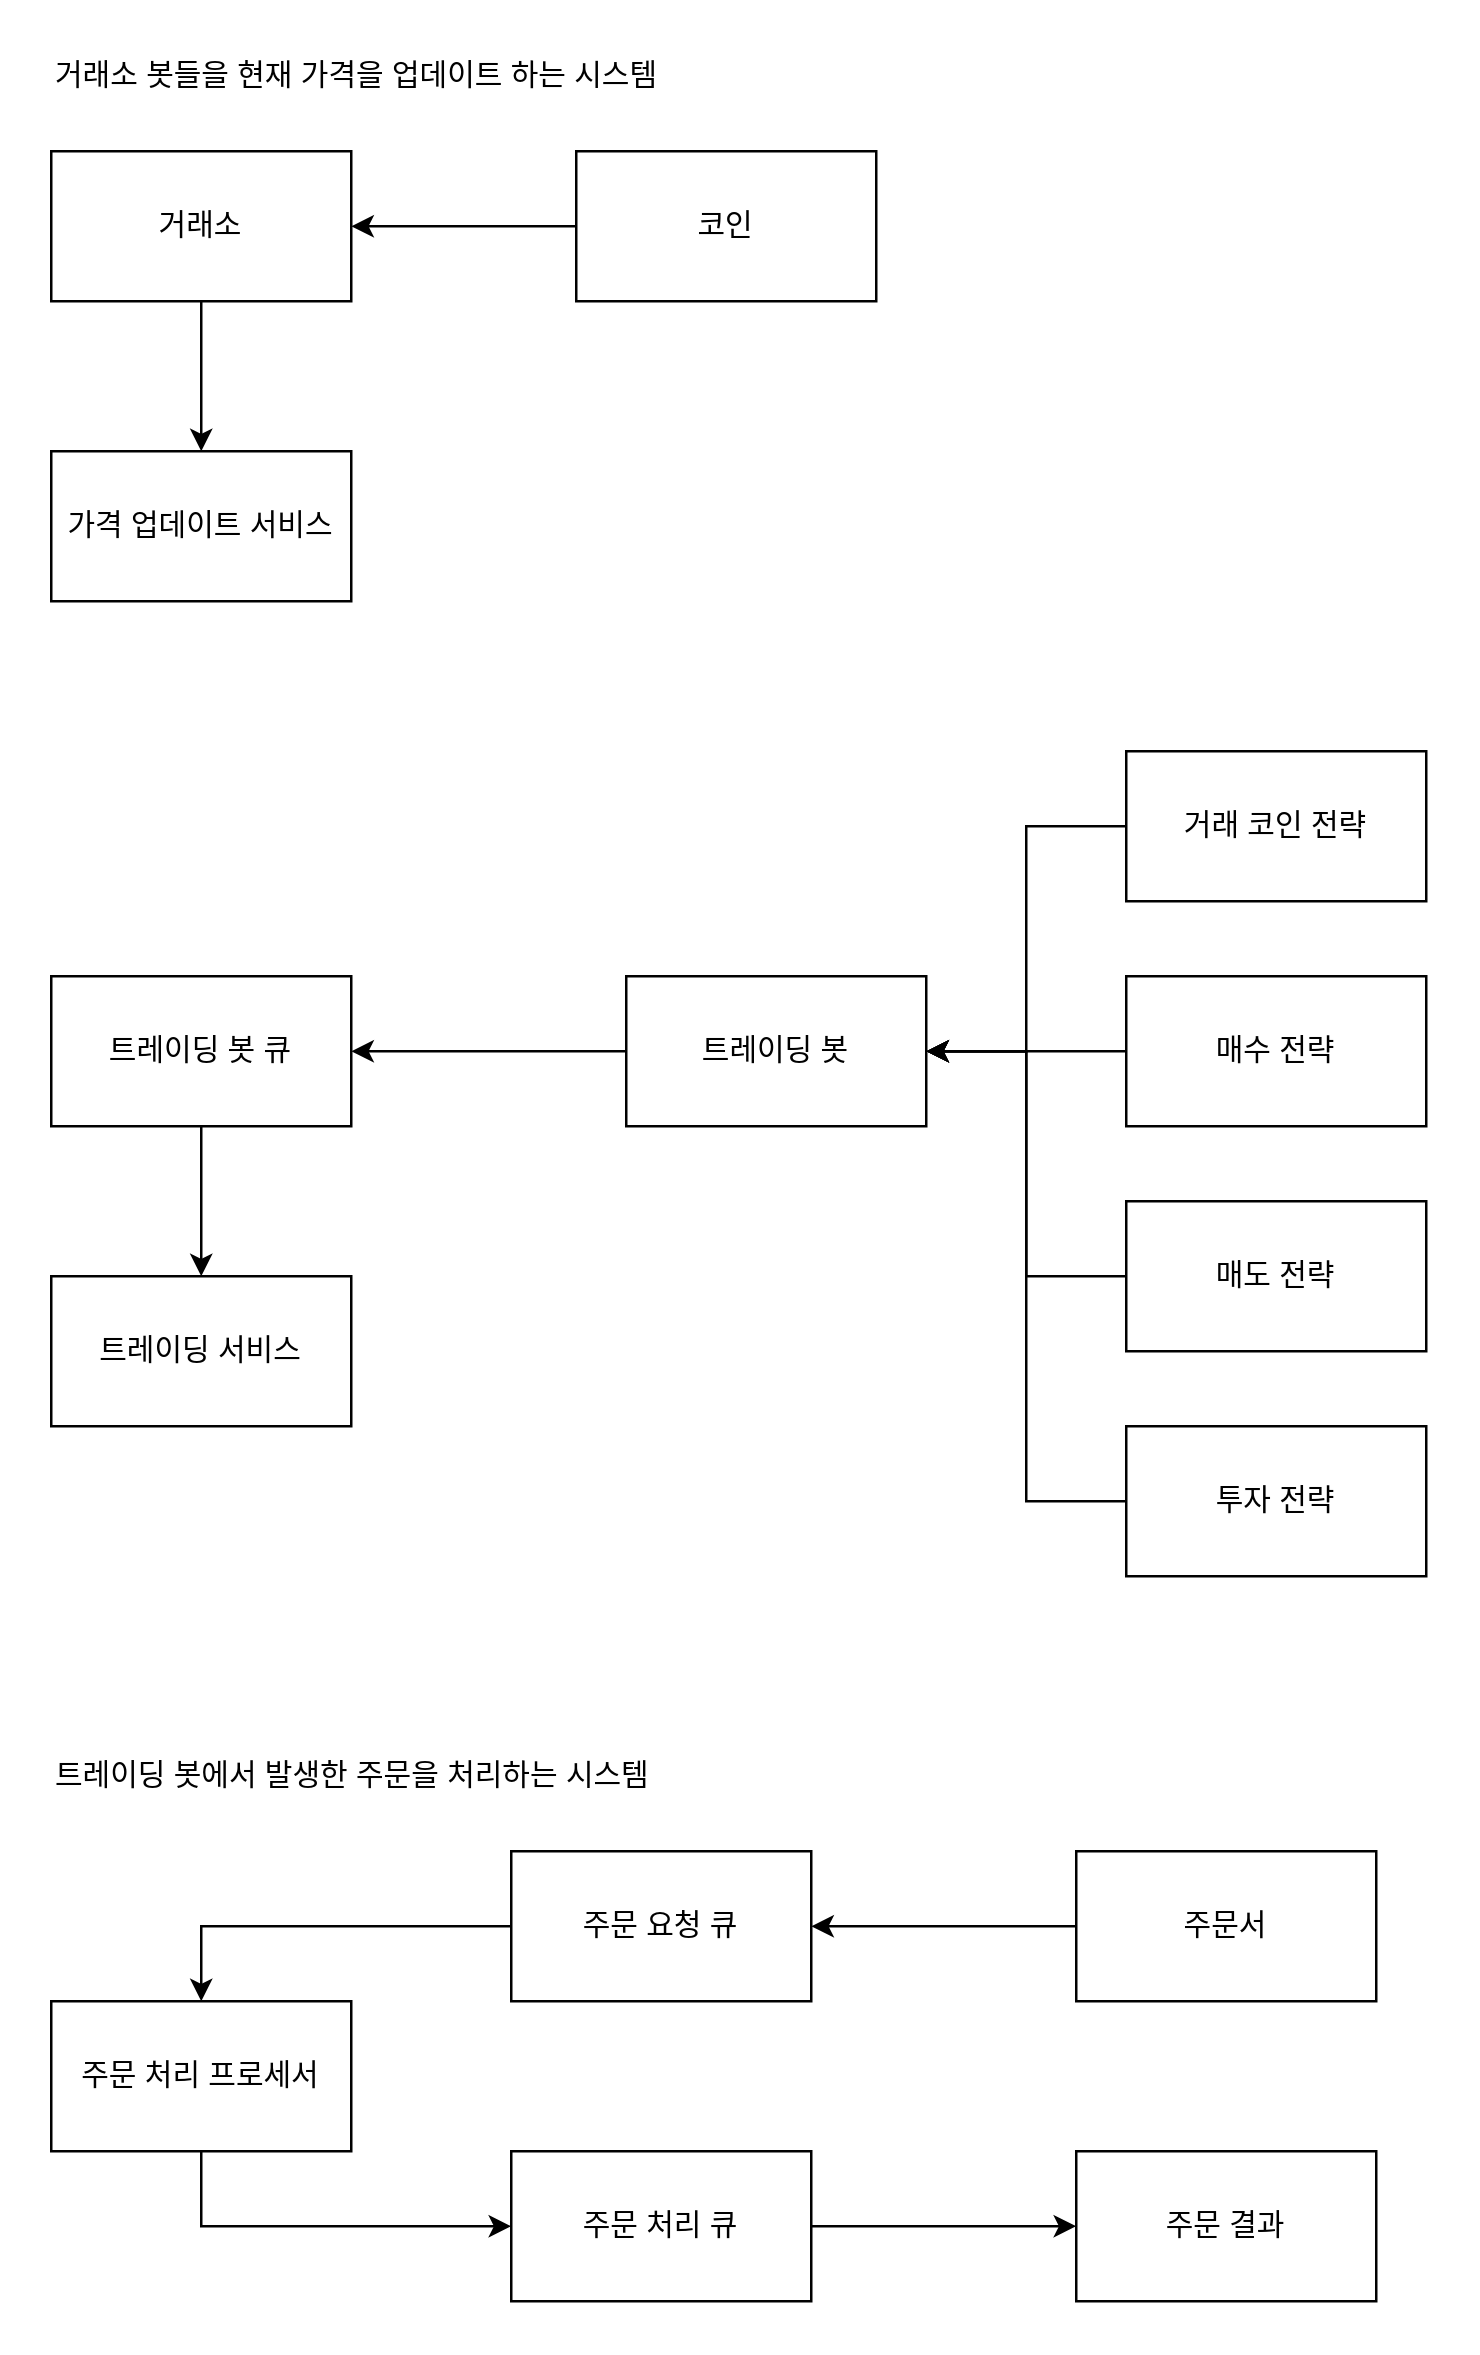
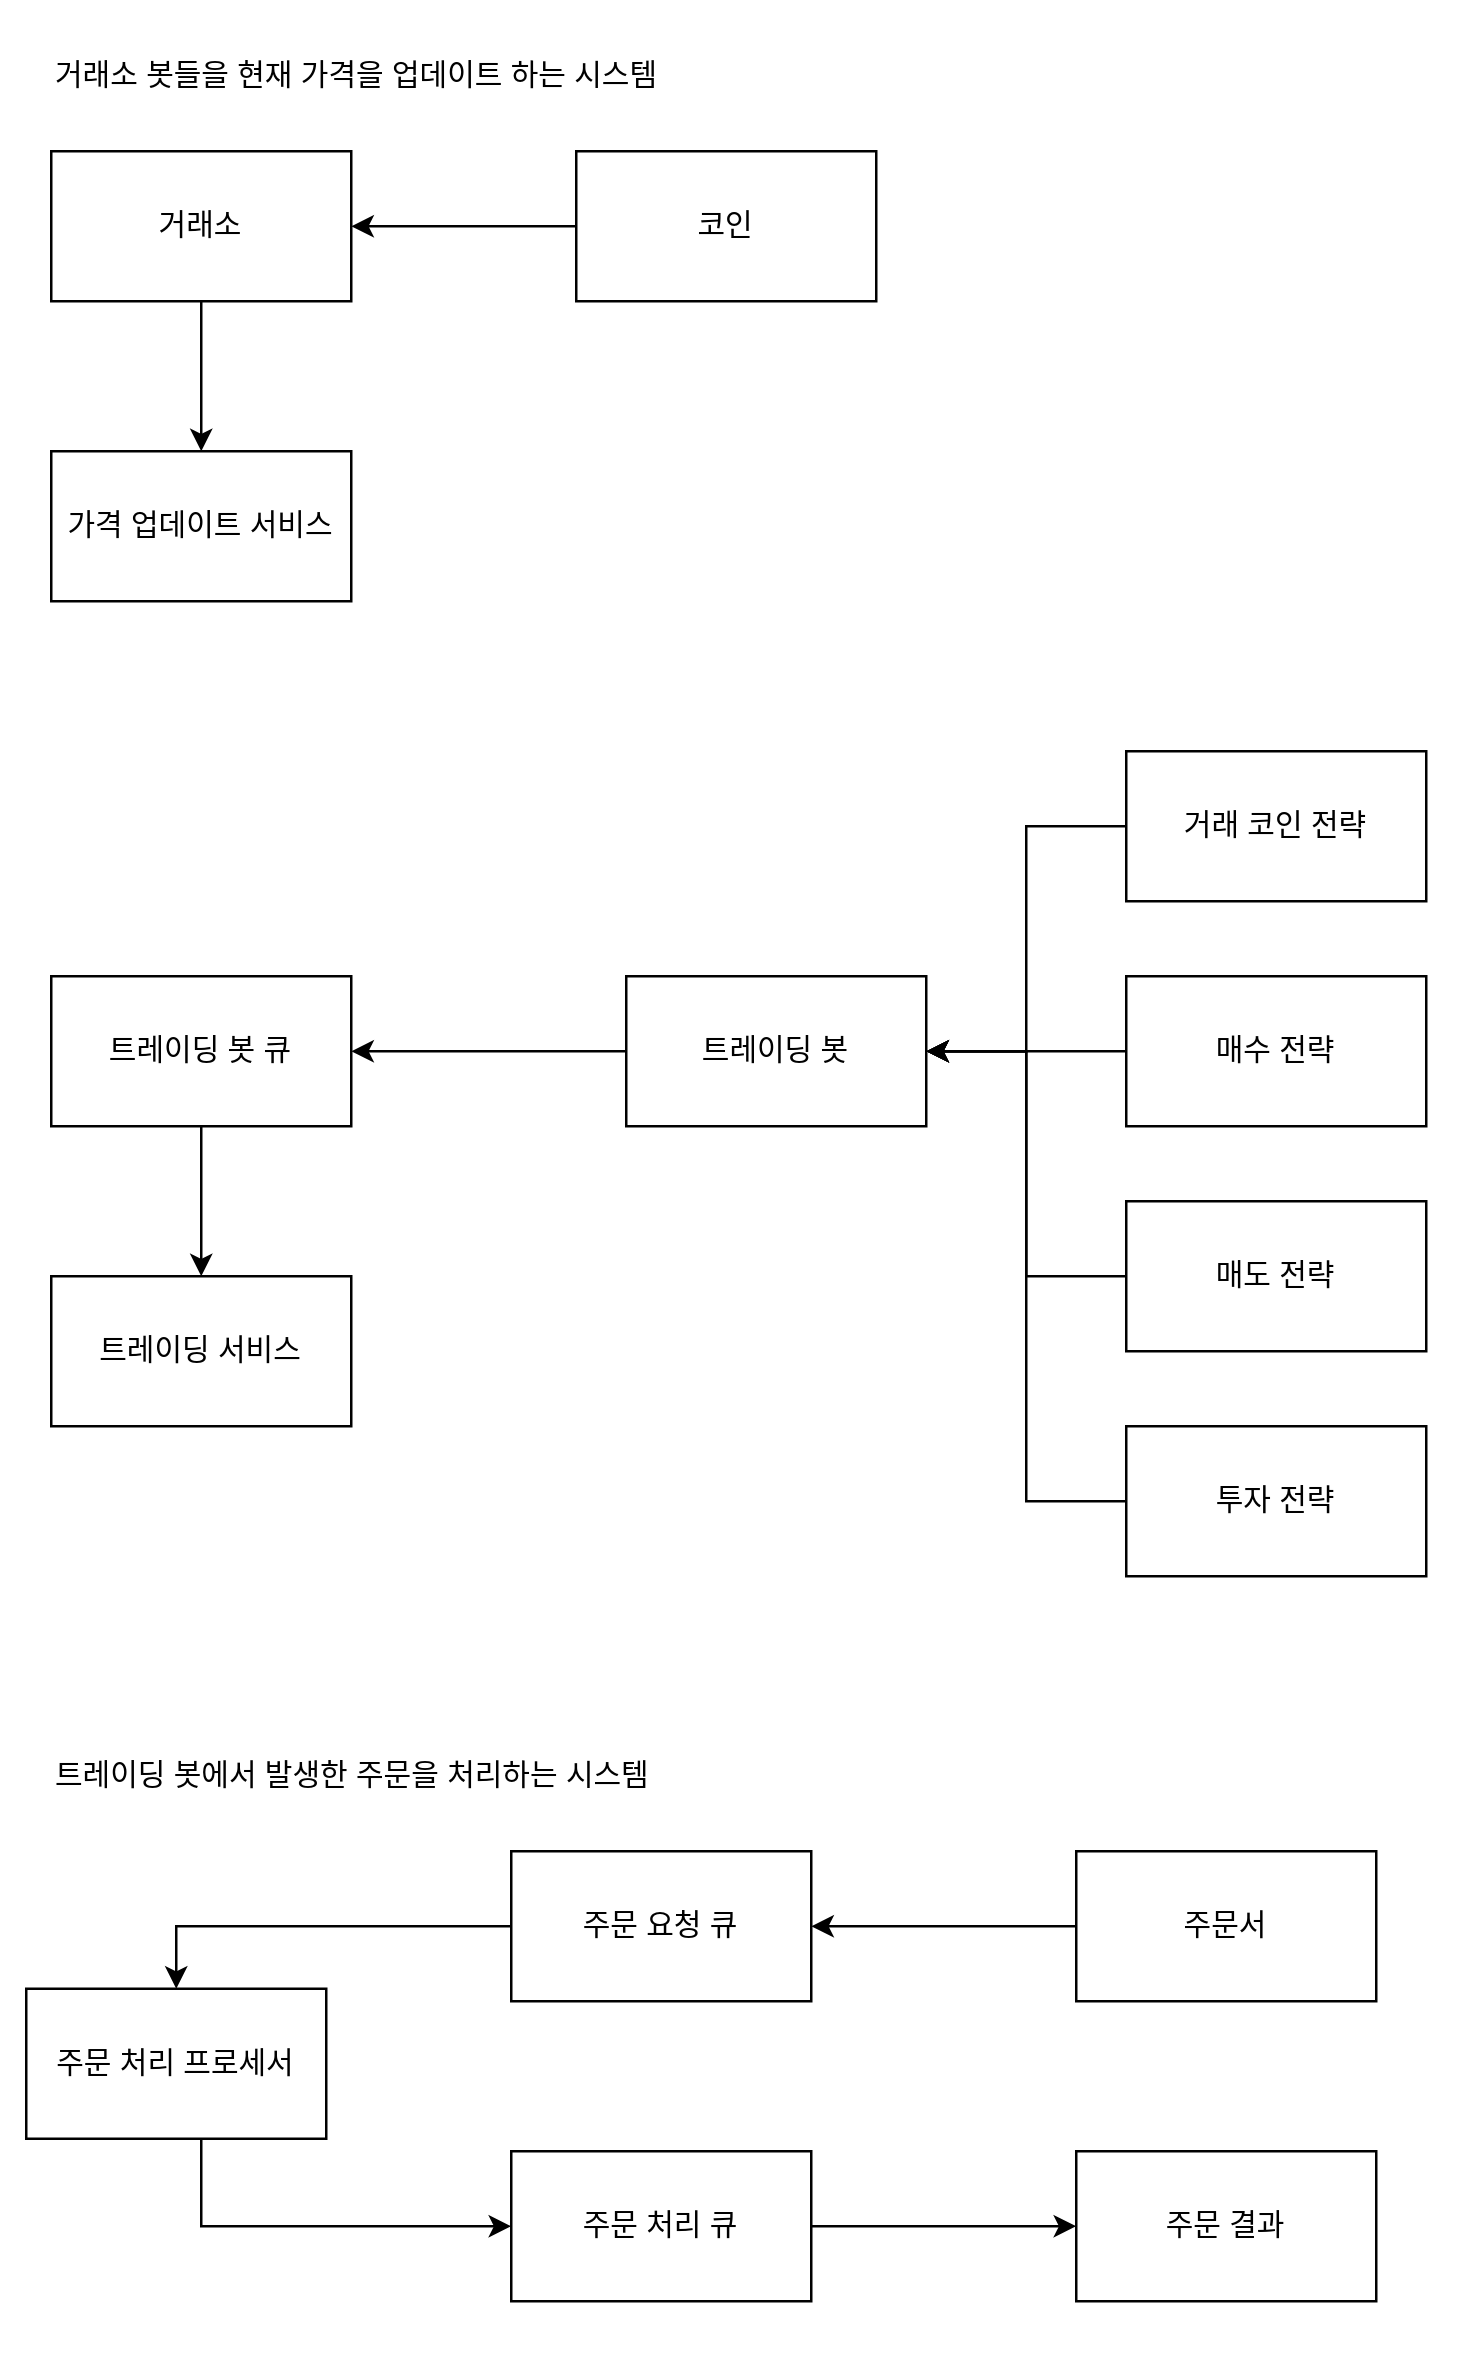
(201, 2076) -> (176, 2064)
